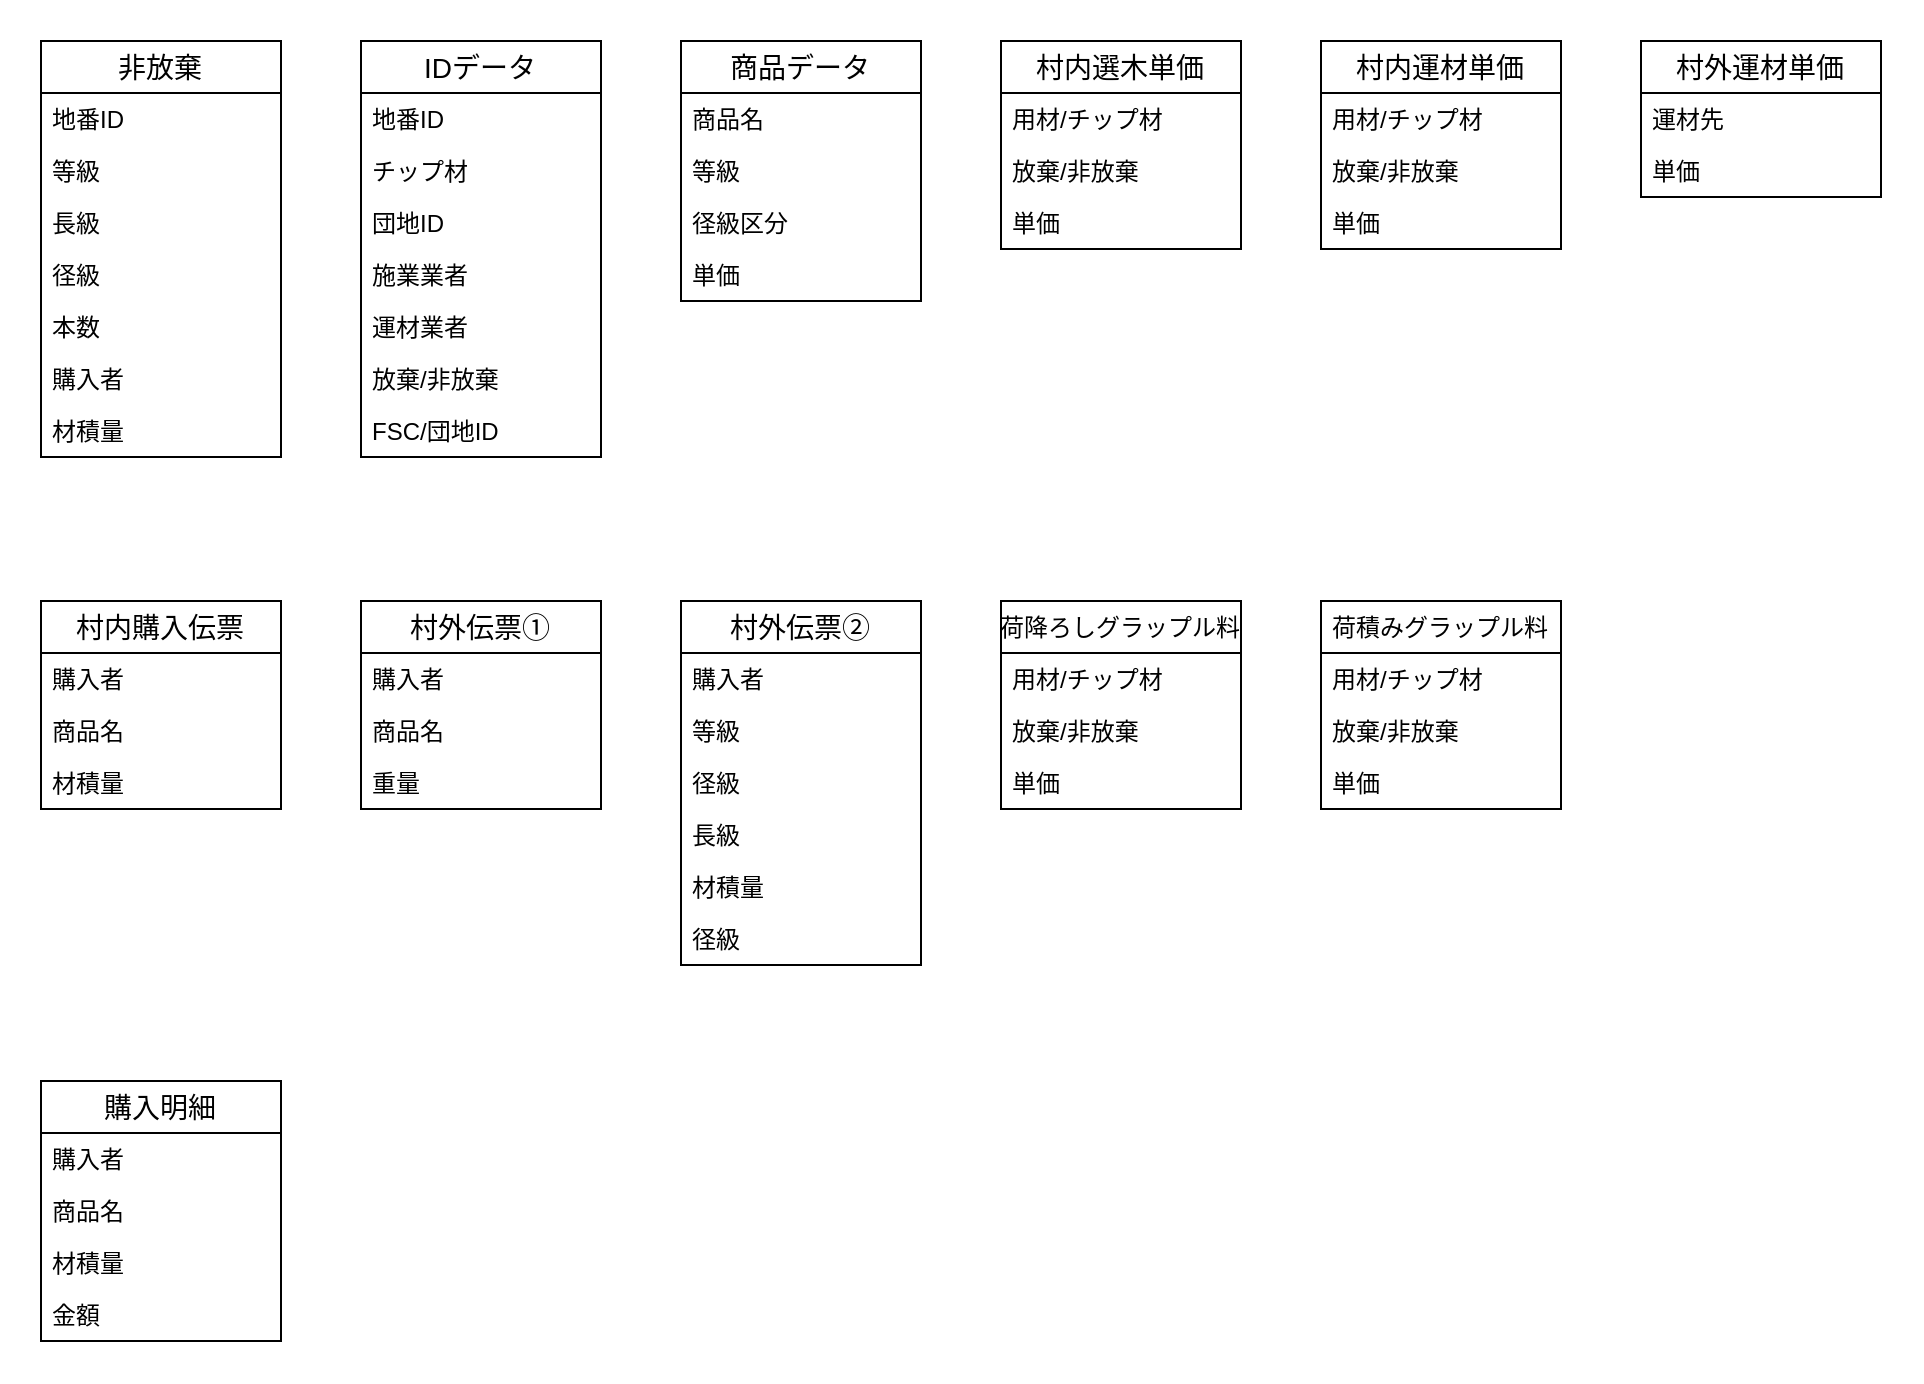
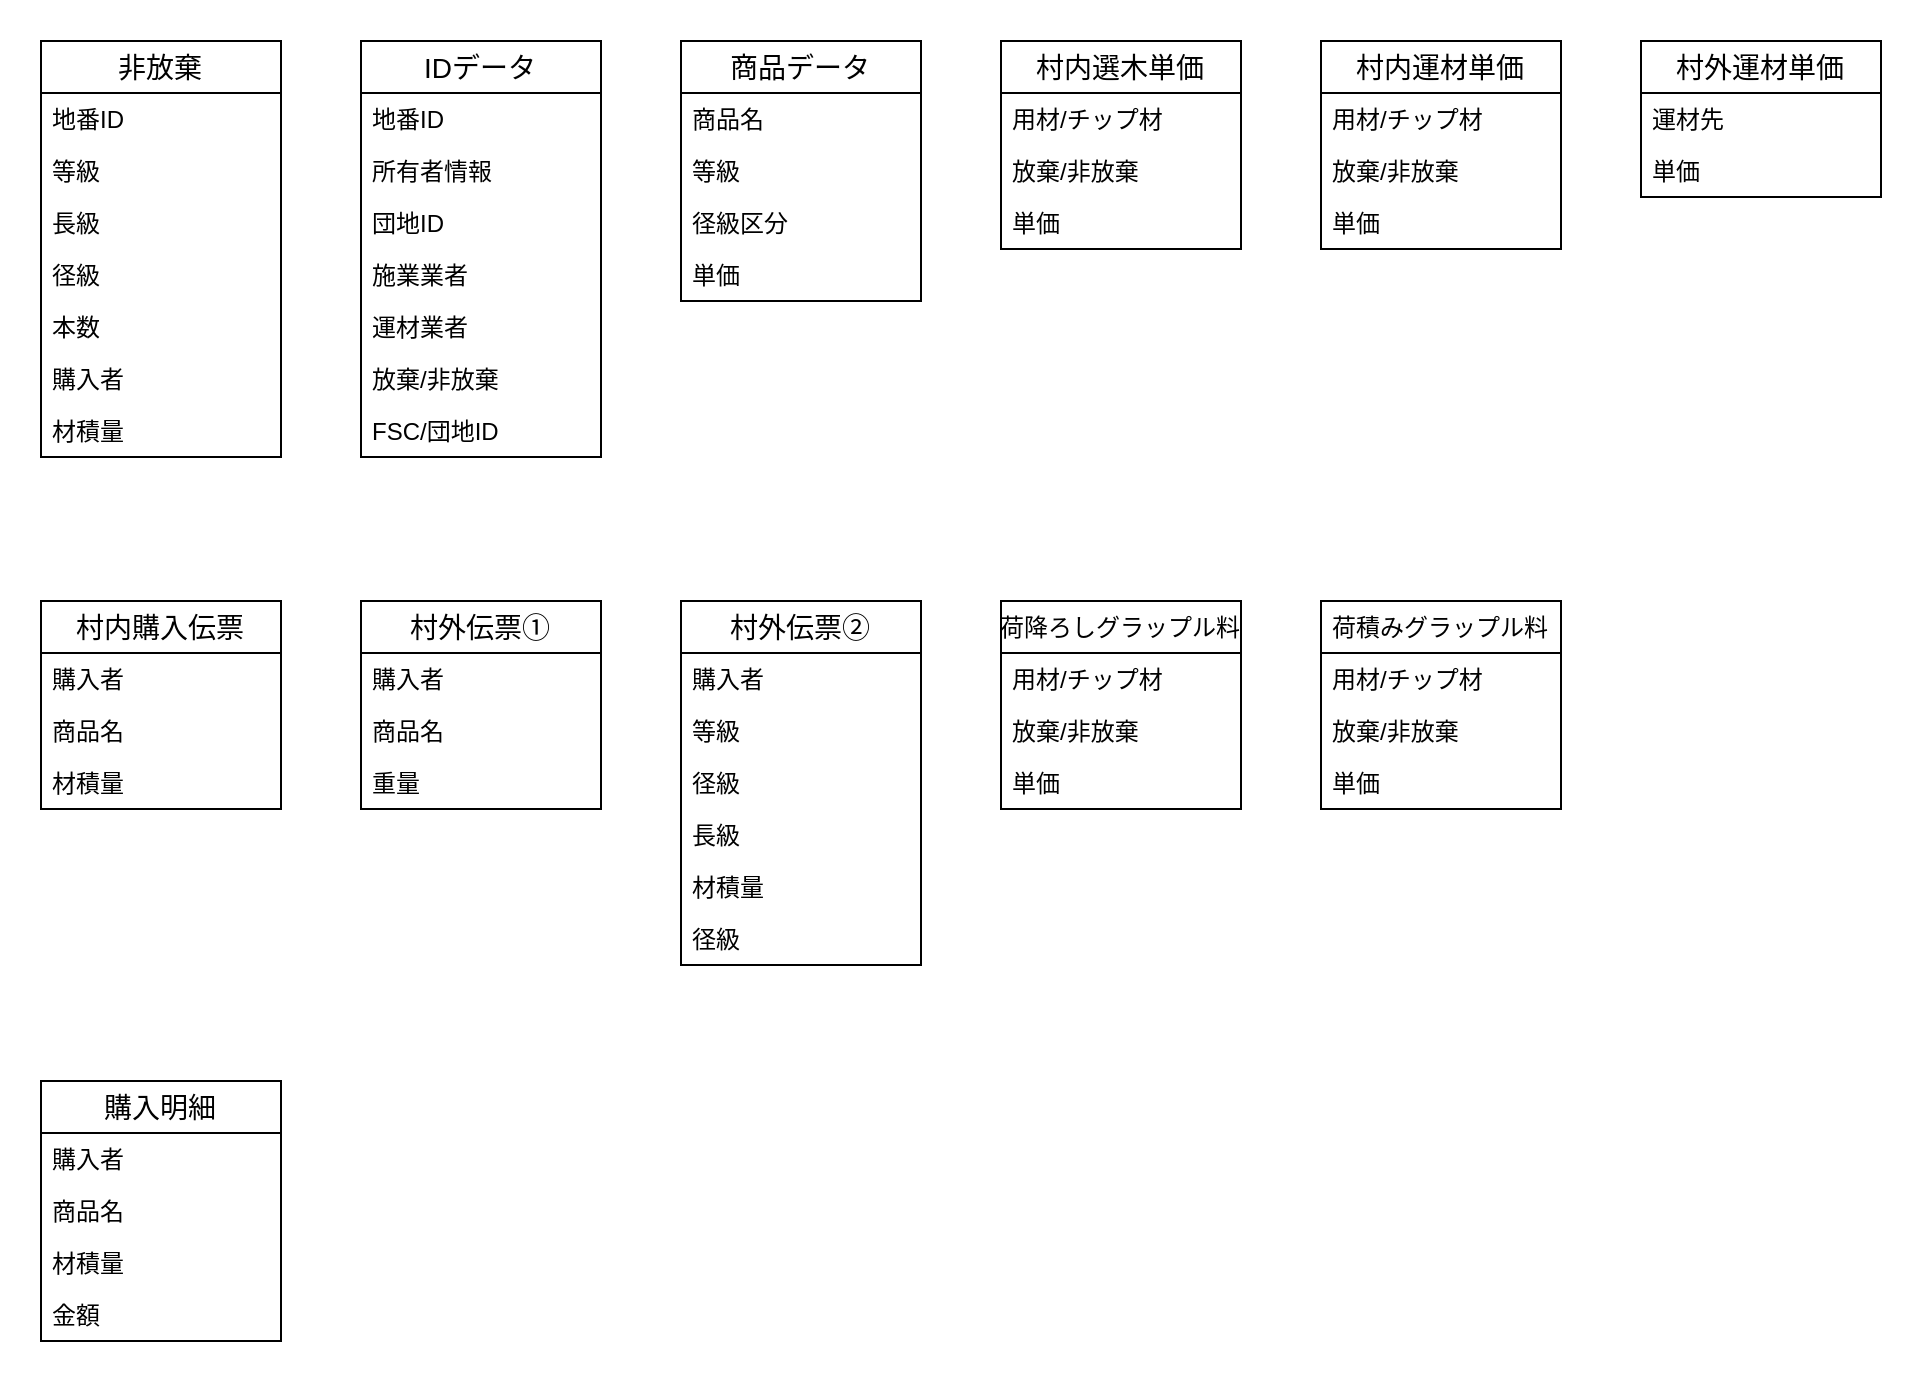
(420, 172) -> (432, 172)
